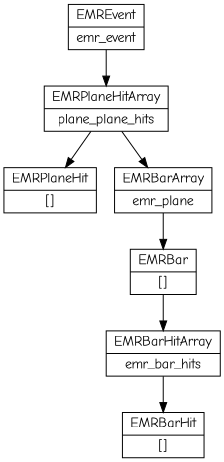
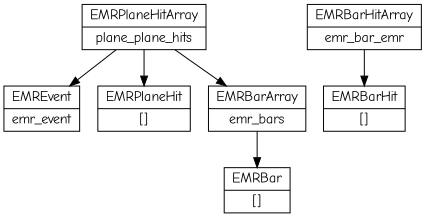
(106, 63) -> (97, 65)
(163, 201) -> (257, 119)
(163, 308) -> none
(163, 364) -> (364, 38)
